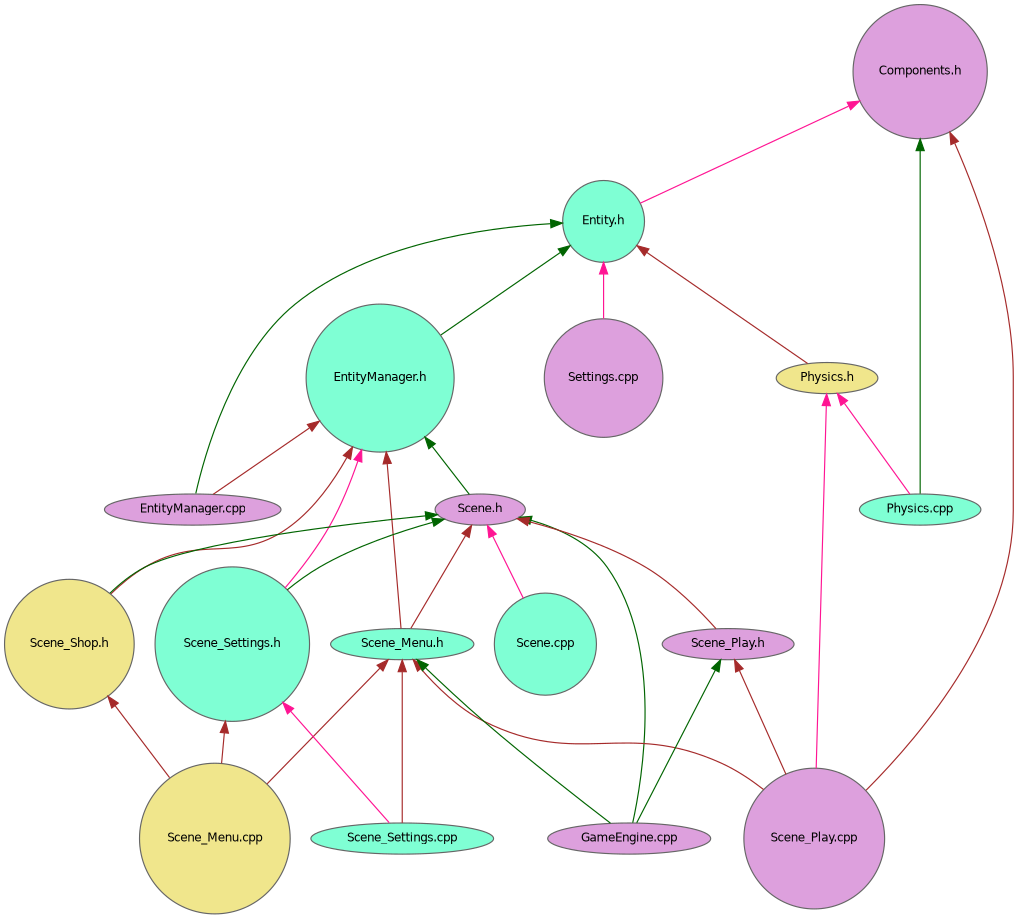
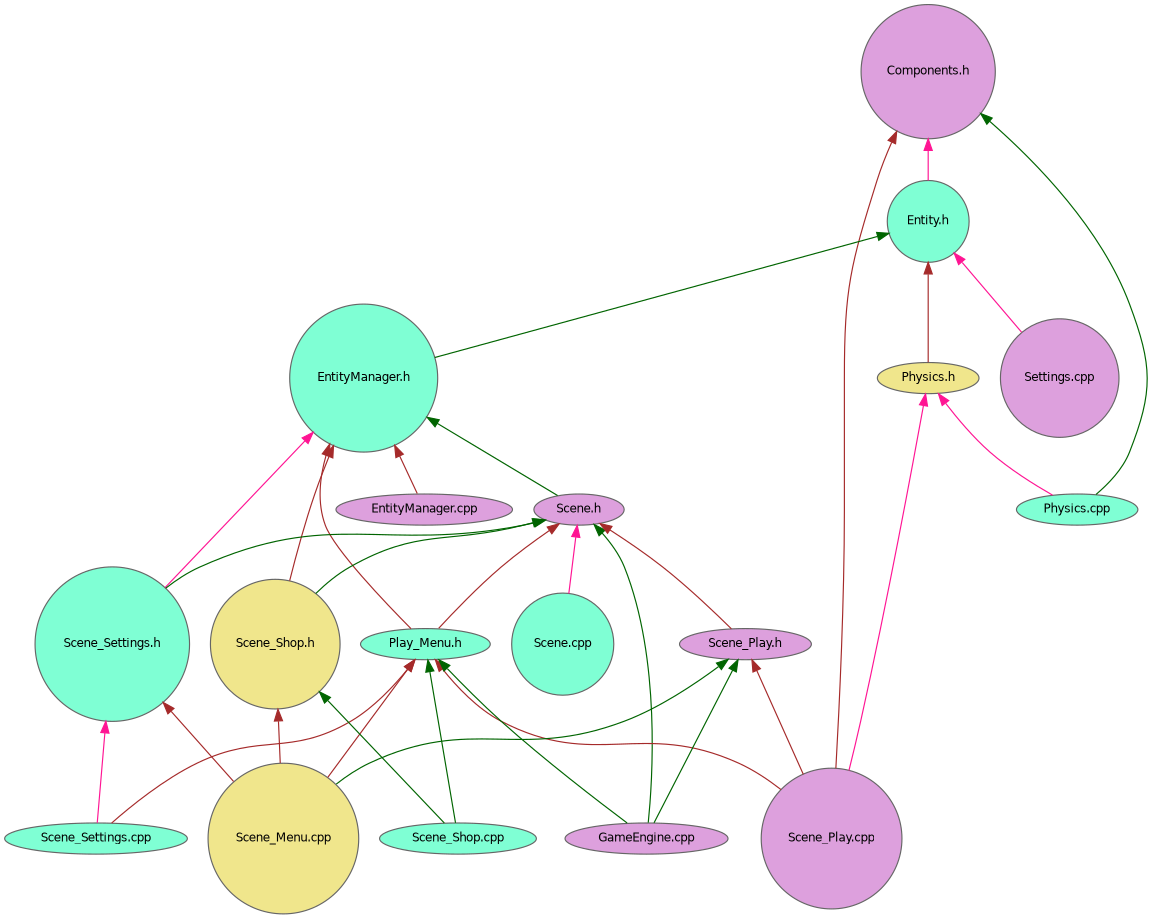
(317, 289) -> none
(402, 644) -> (425, 644)
none -> (511, 739)
none -> (458, 839)
